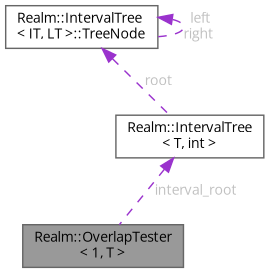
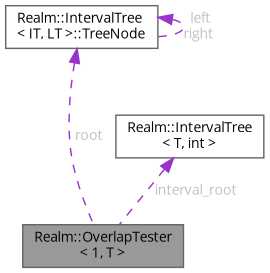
(141, 87) -> (70, 145)
